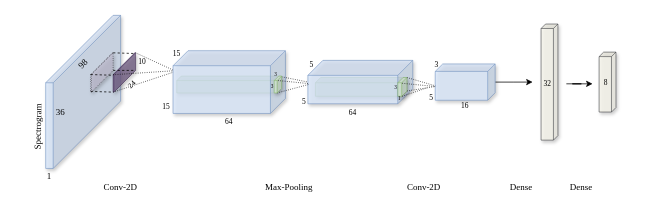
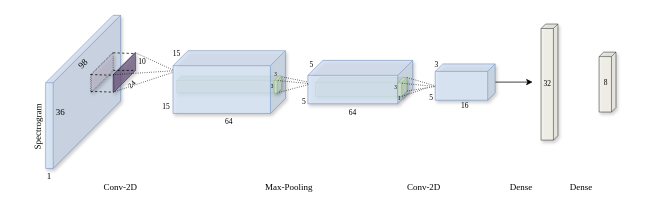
(578, 84) -> none
